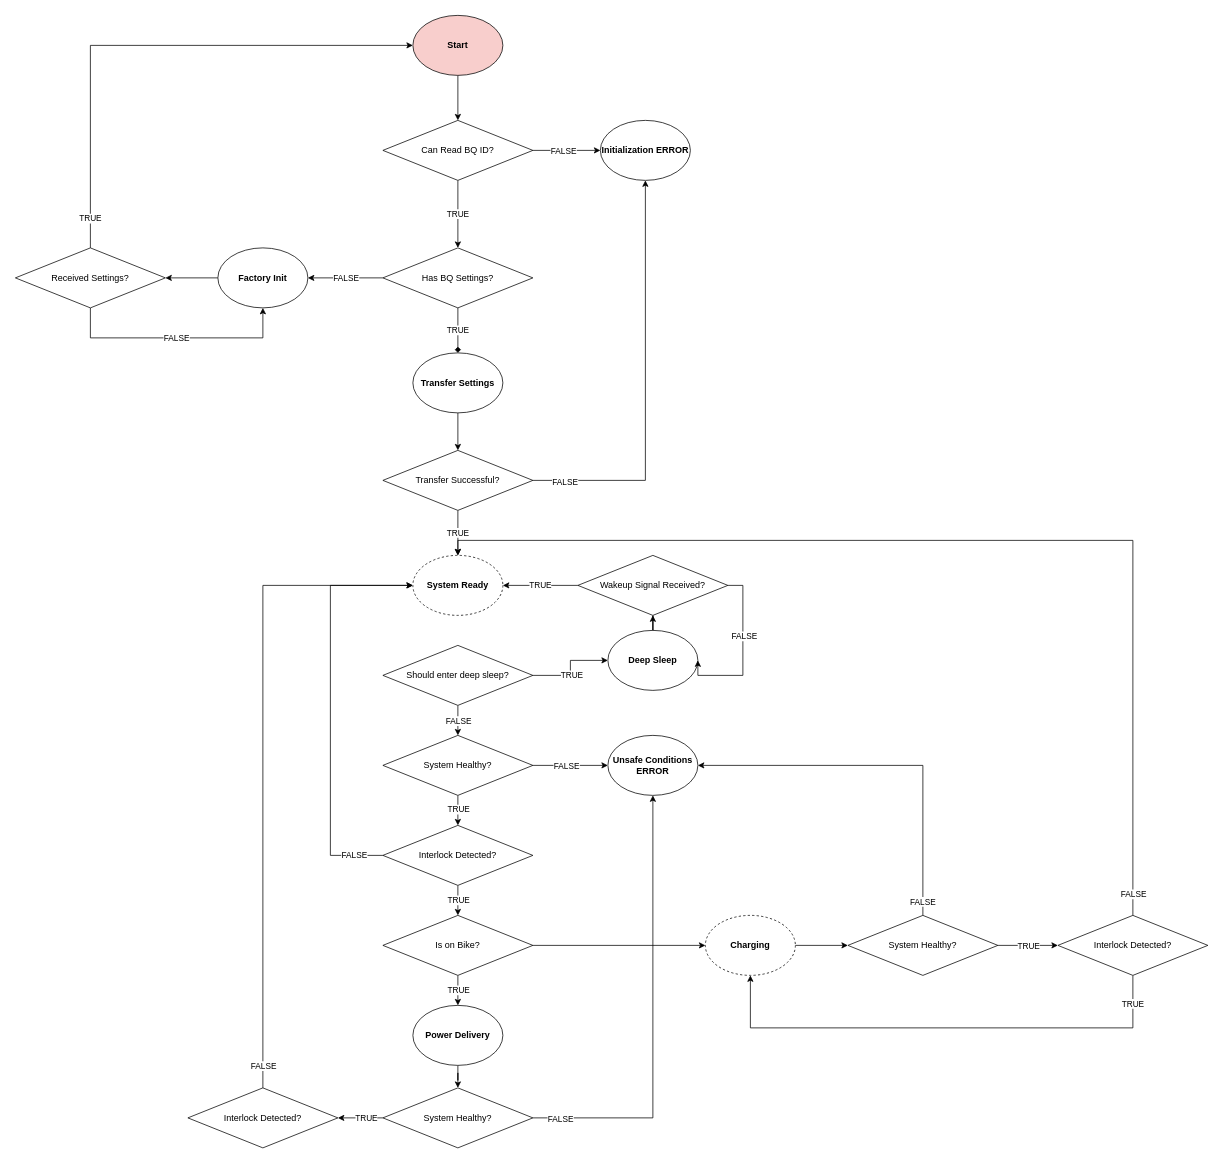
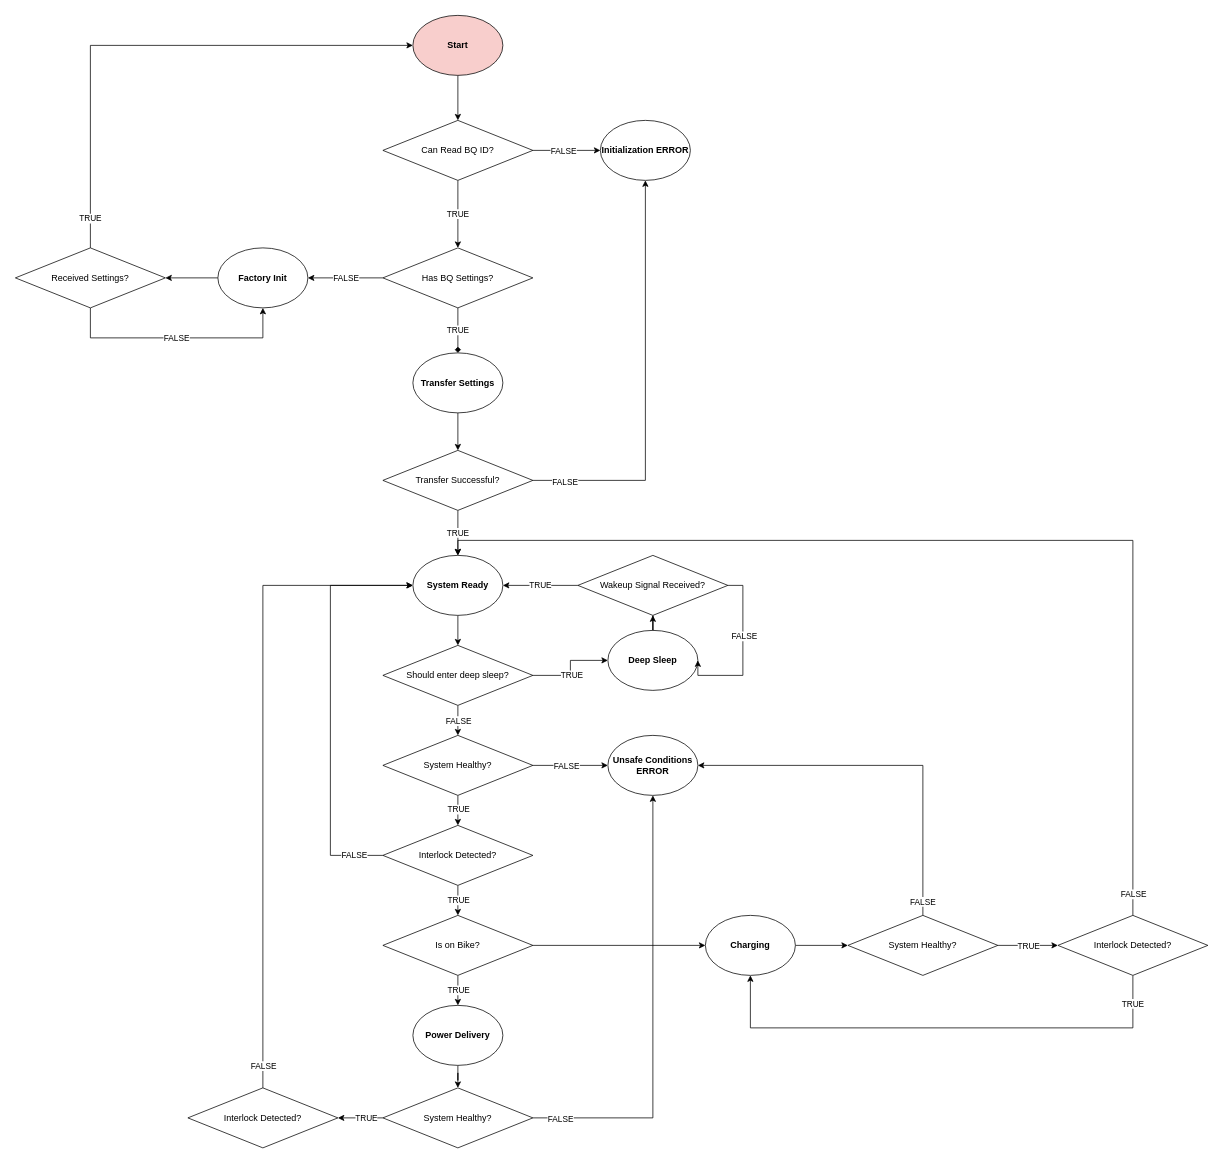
(458, 585) -> (458, 585)
none -> (458, 639)
(750, 945) -> (750, 945)
